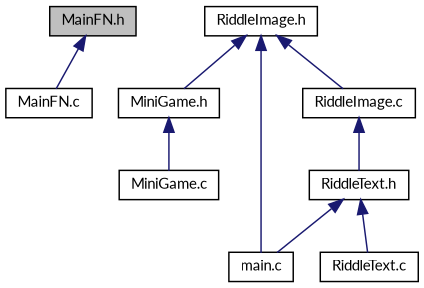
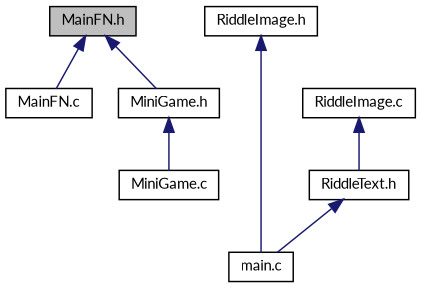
(209, 67) -> (136, 68)
(316, 67) -> none
(369, 267) -> none
